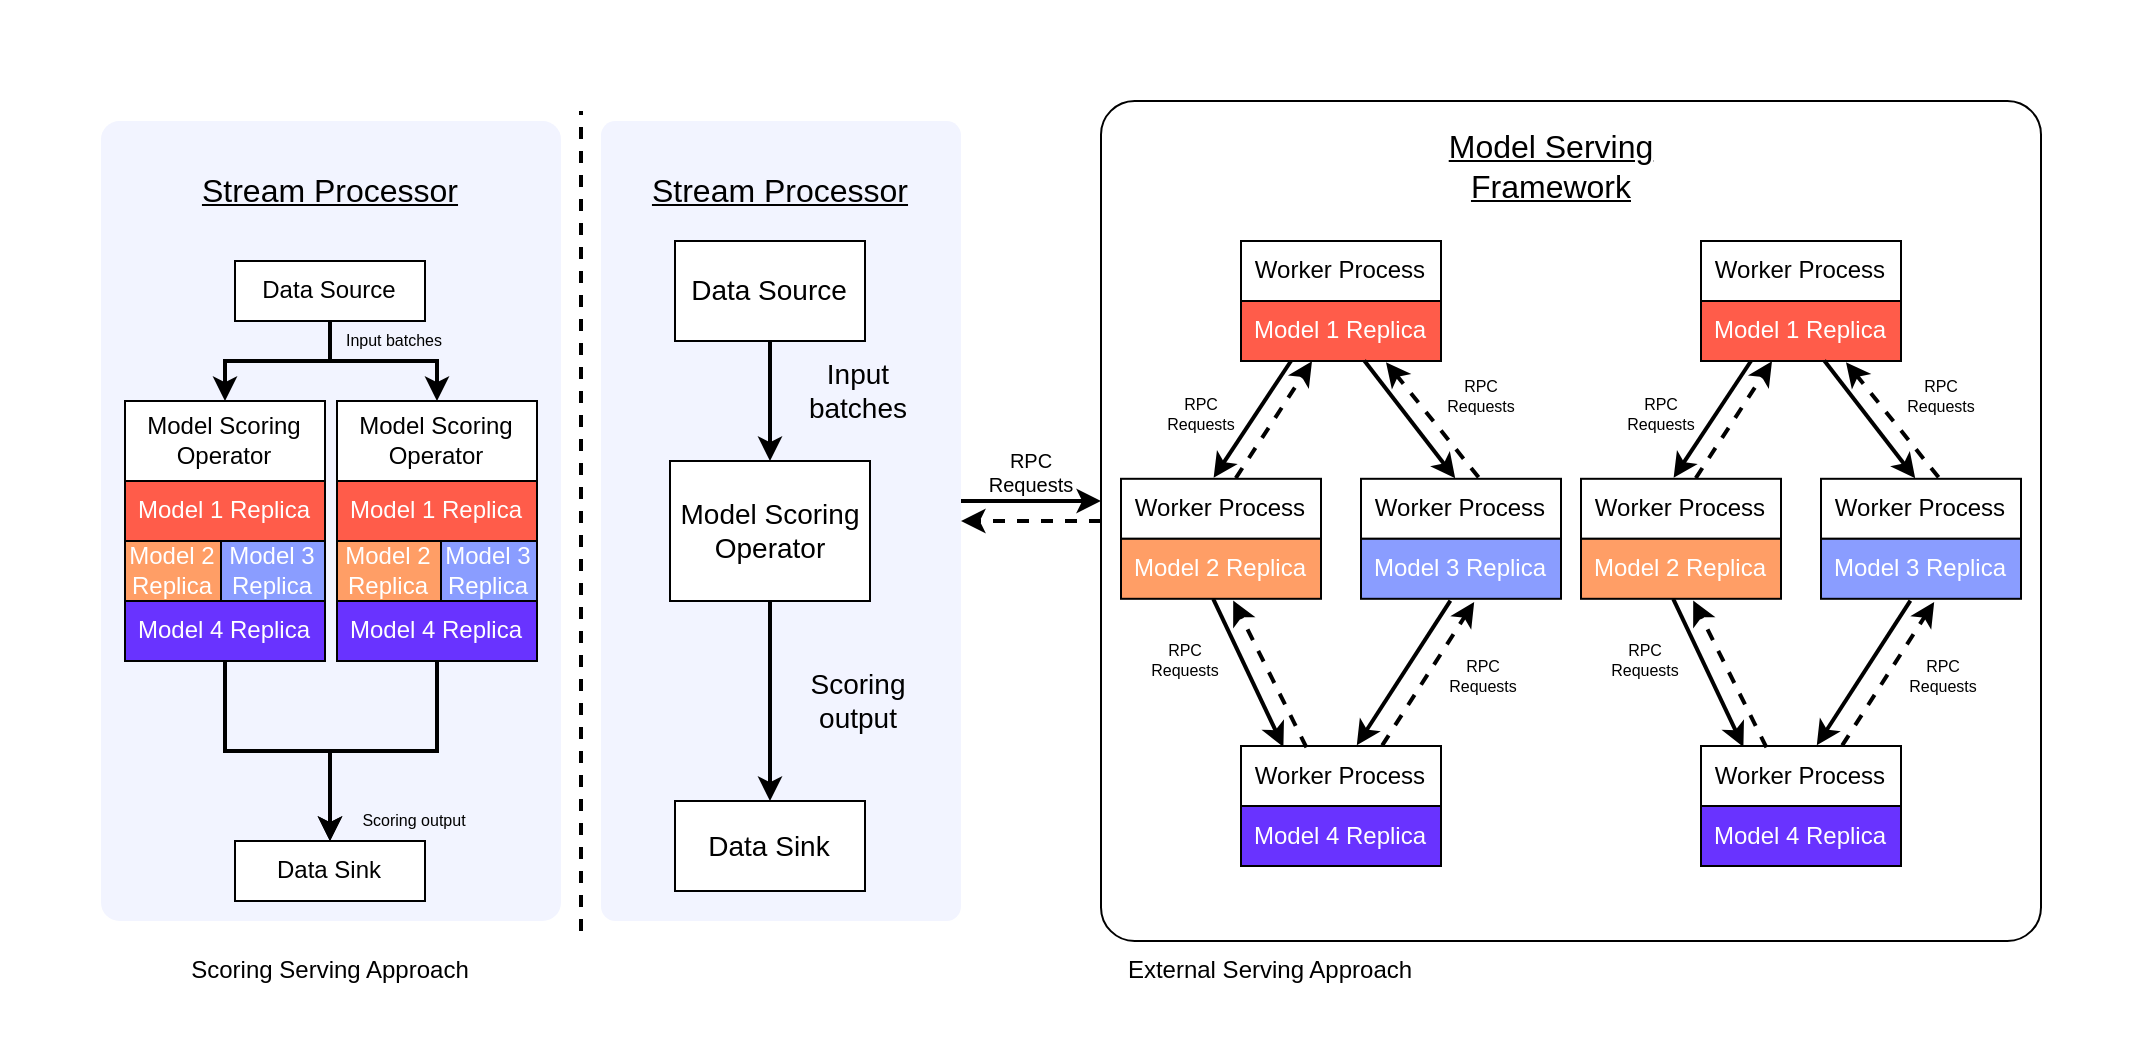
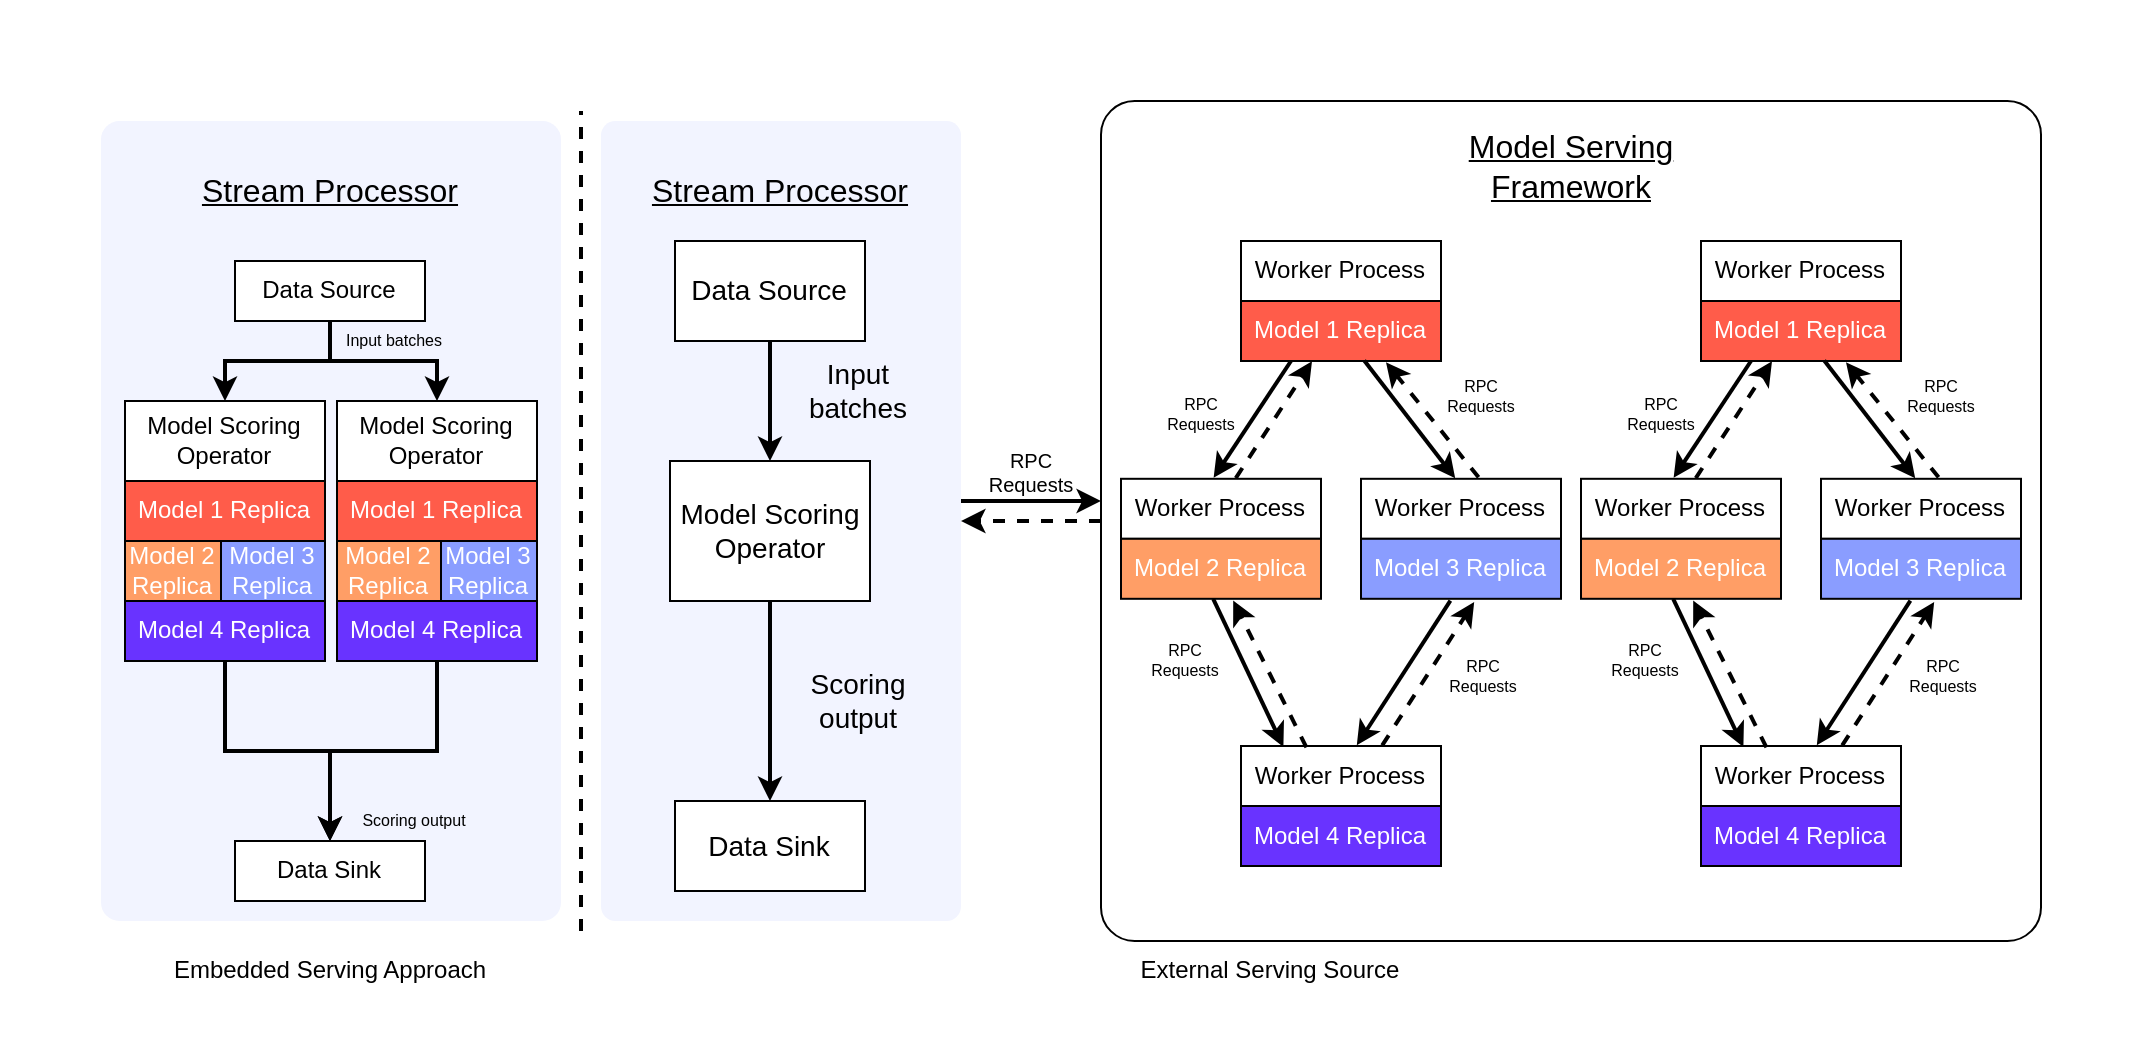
(1551, 166) -> (1571, 166)
(331, 971) -> (331, 971)
(1271, 971) -> (1271, 971)
